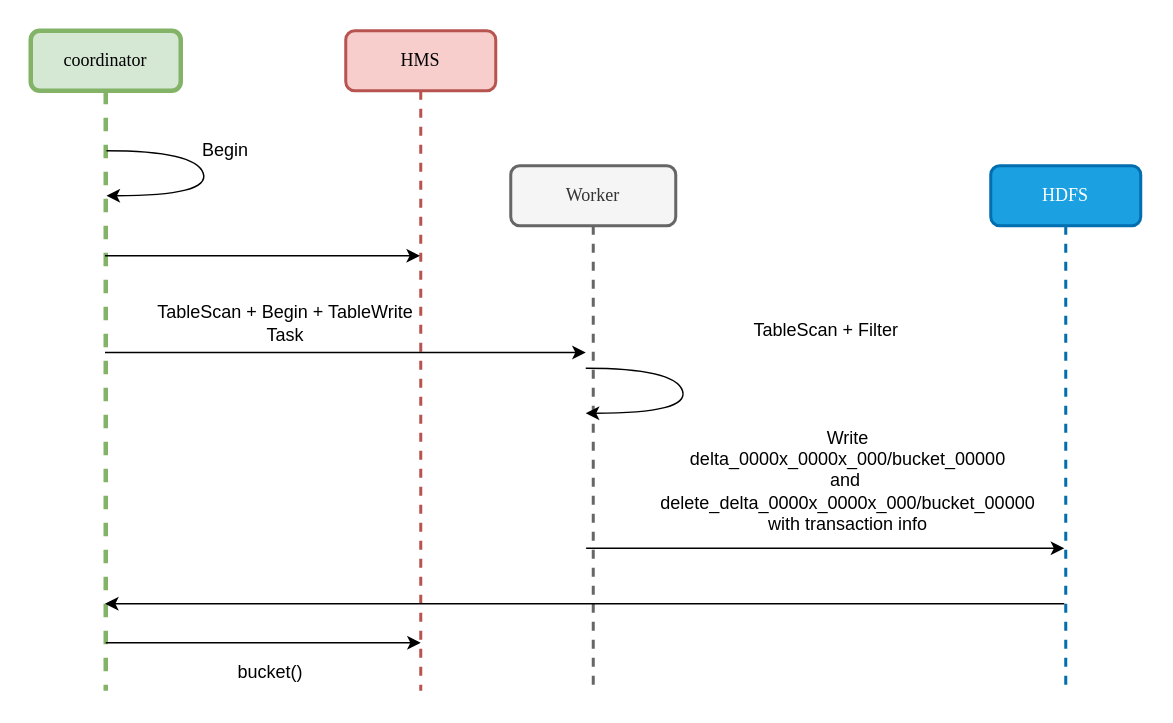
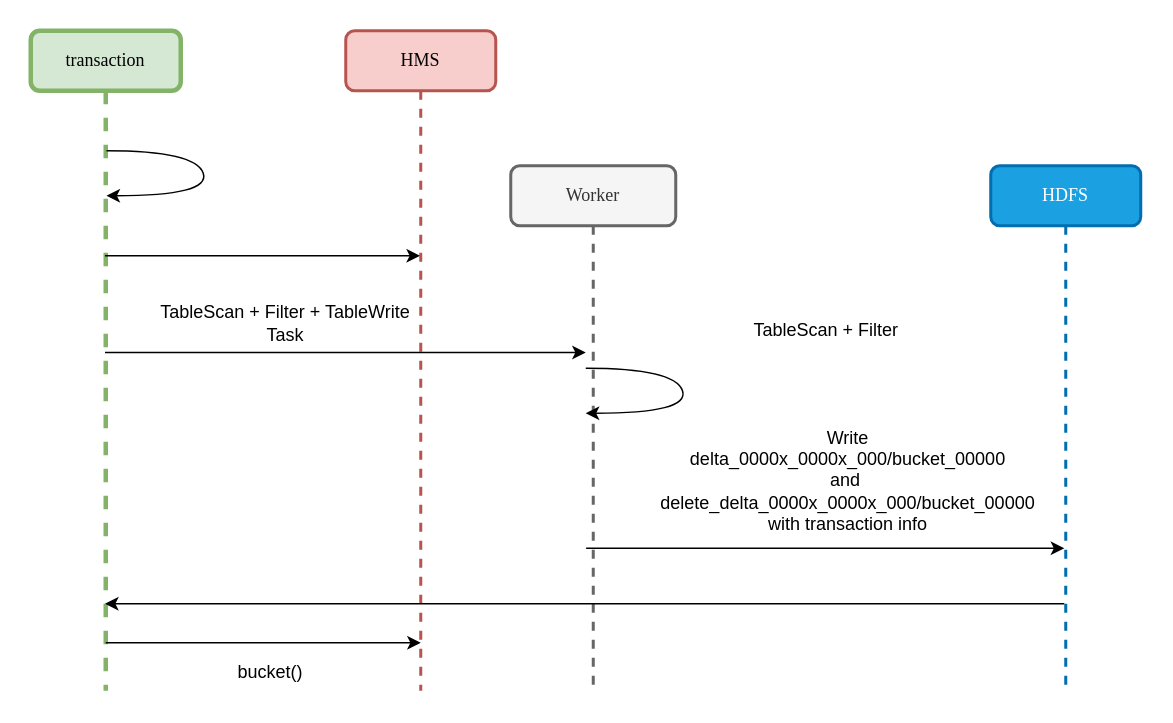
(106, 61) -> (106, 61)
(226, 151) -> none
(286, 323) -> (286, 323)
